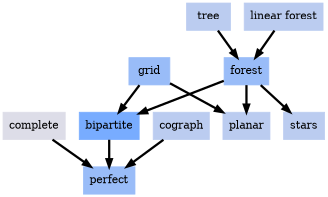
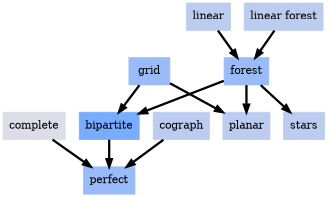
(209, 17) -> (209, 17)
